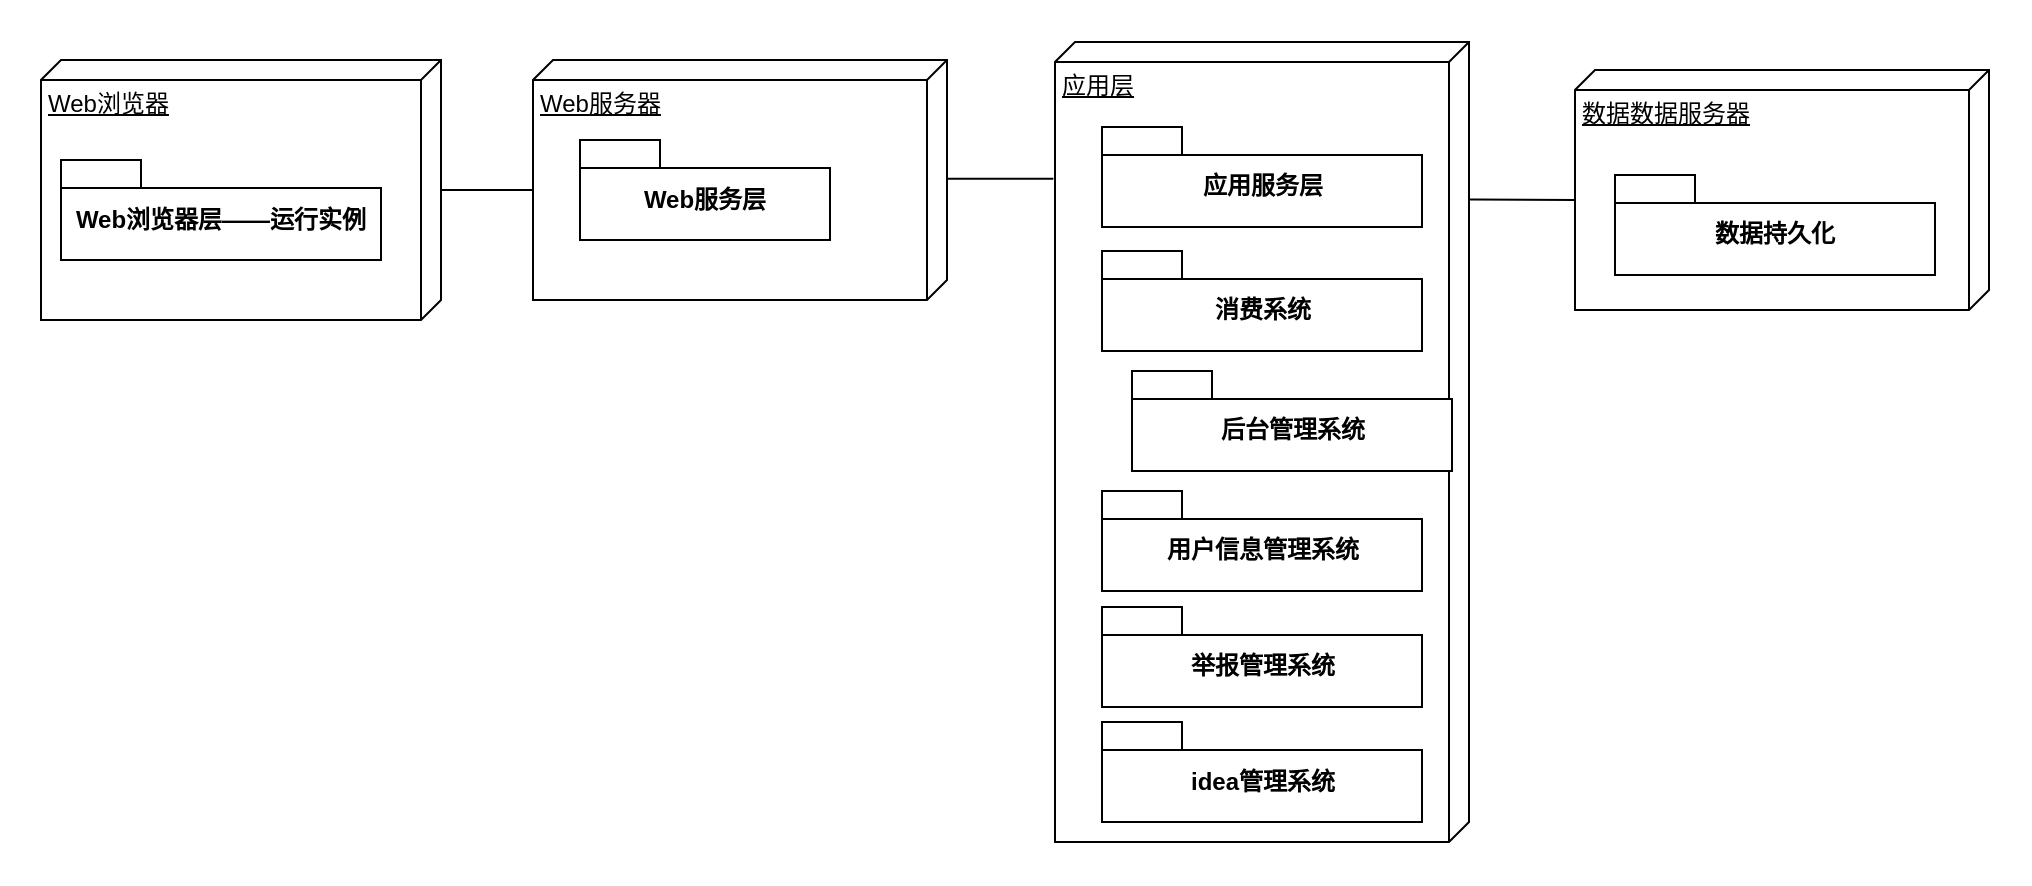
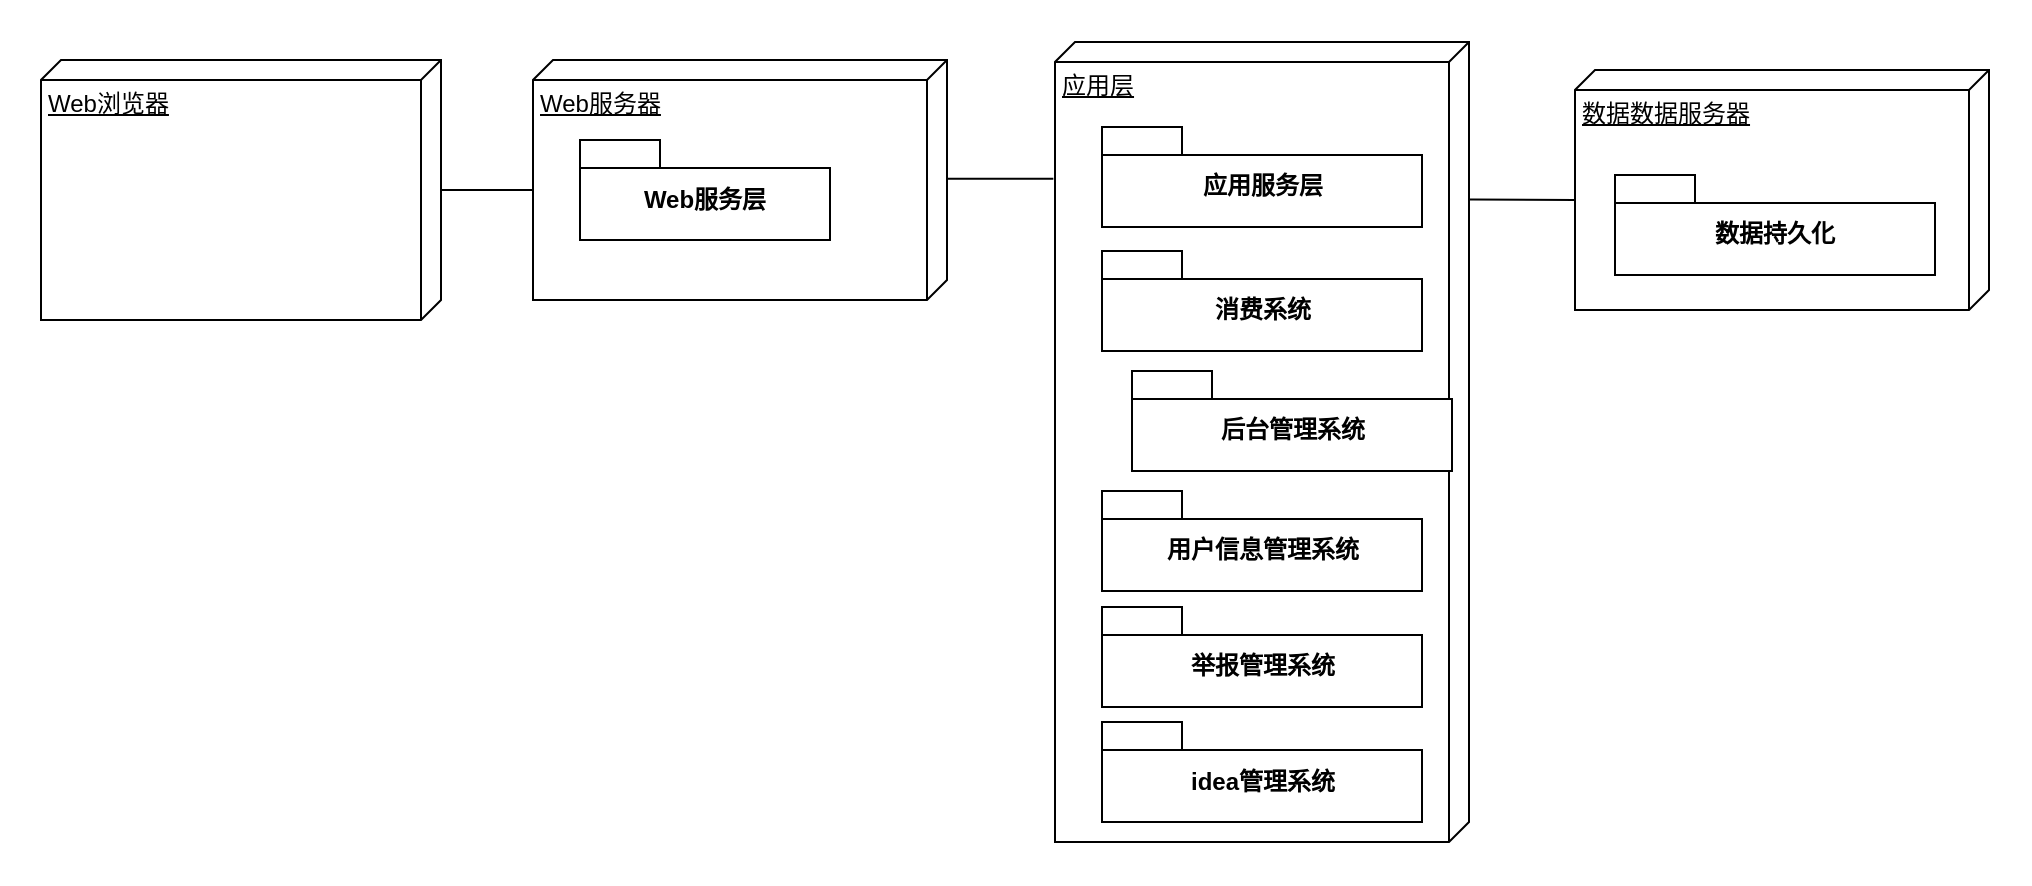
(221, 210) -> none
